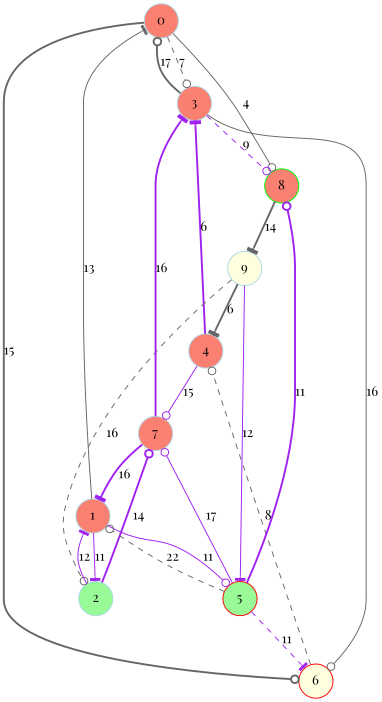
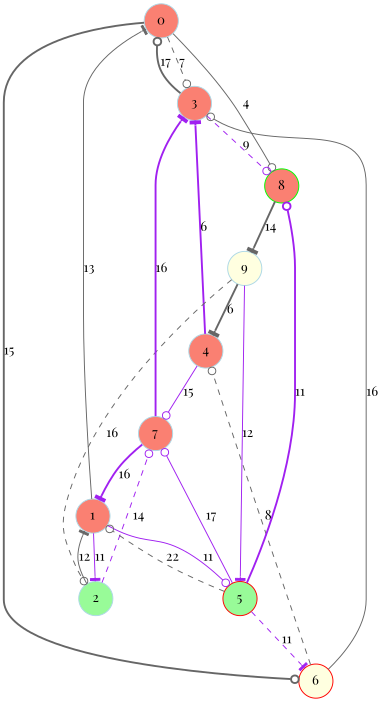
(366, 334) -> (366, 342)
(125, 520) -> (125, 520)
(78, 556) -> (78, 556)
